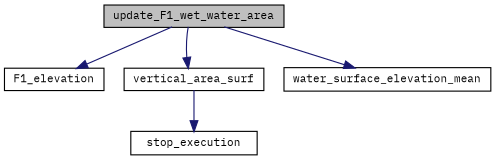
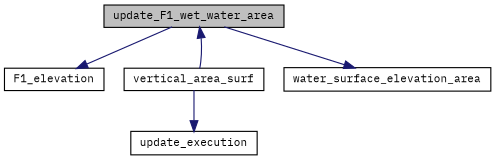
(187, 42) -> (201, 53)
(387, 79) -> (387, 79)
(194, 143) -> (194, 143)
